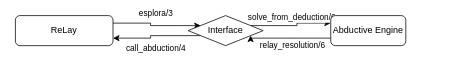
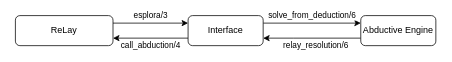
(225, 30) -> (225, 30)
(368, 30) -> (398, 30)
